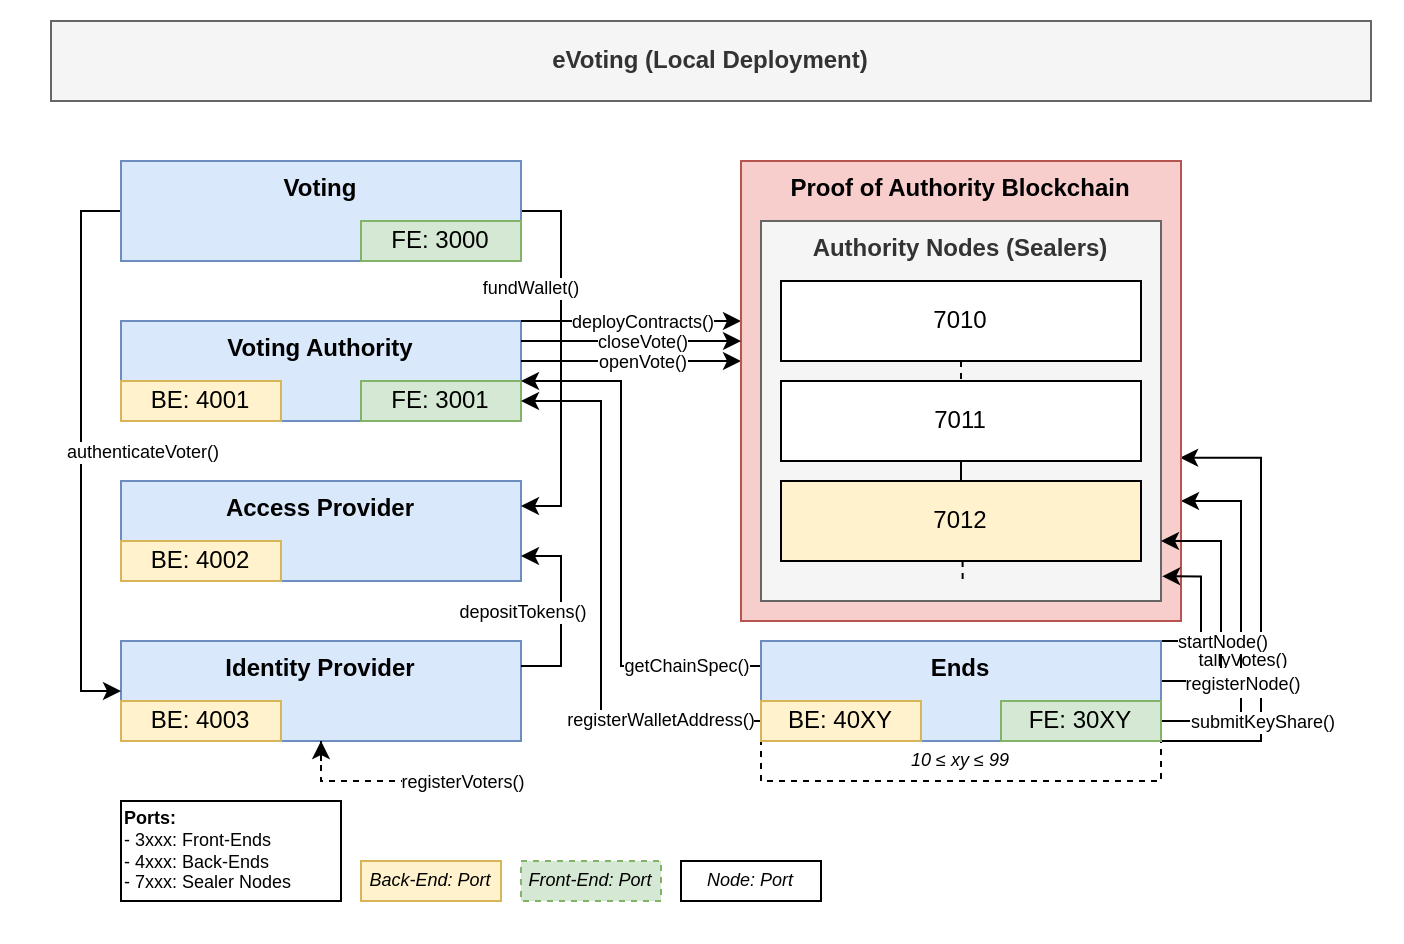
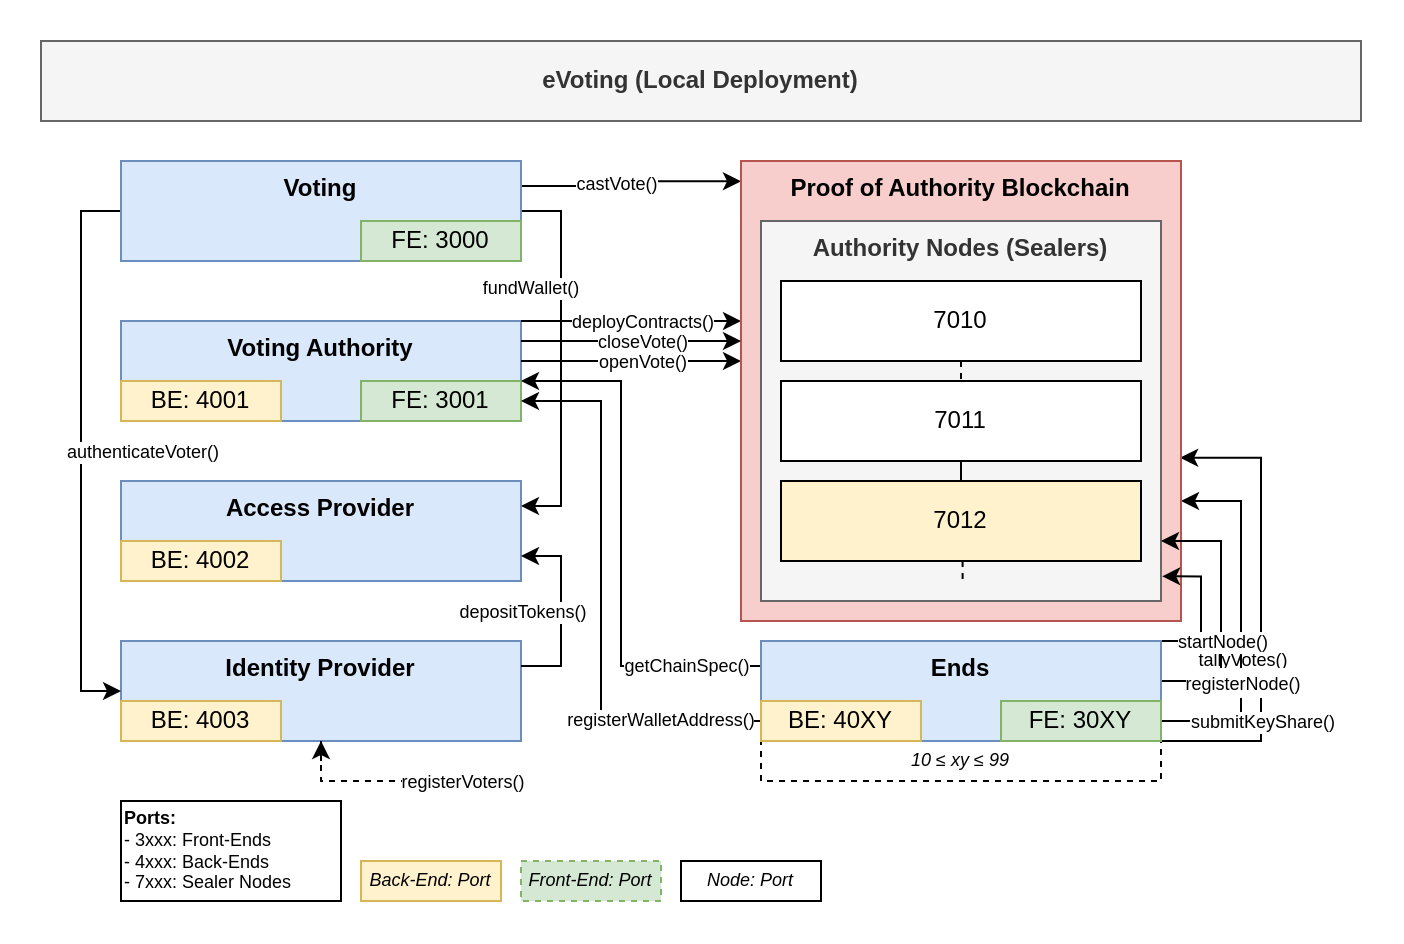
(711, 61) -> (701, 81)
none -> (626, 186)
